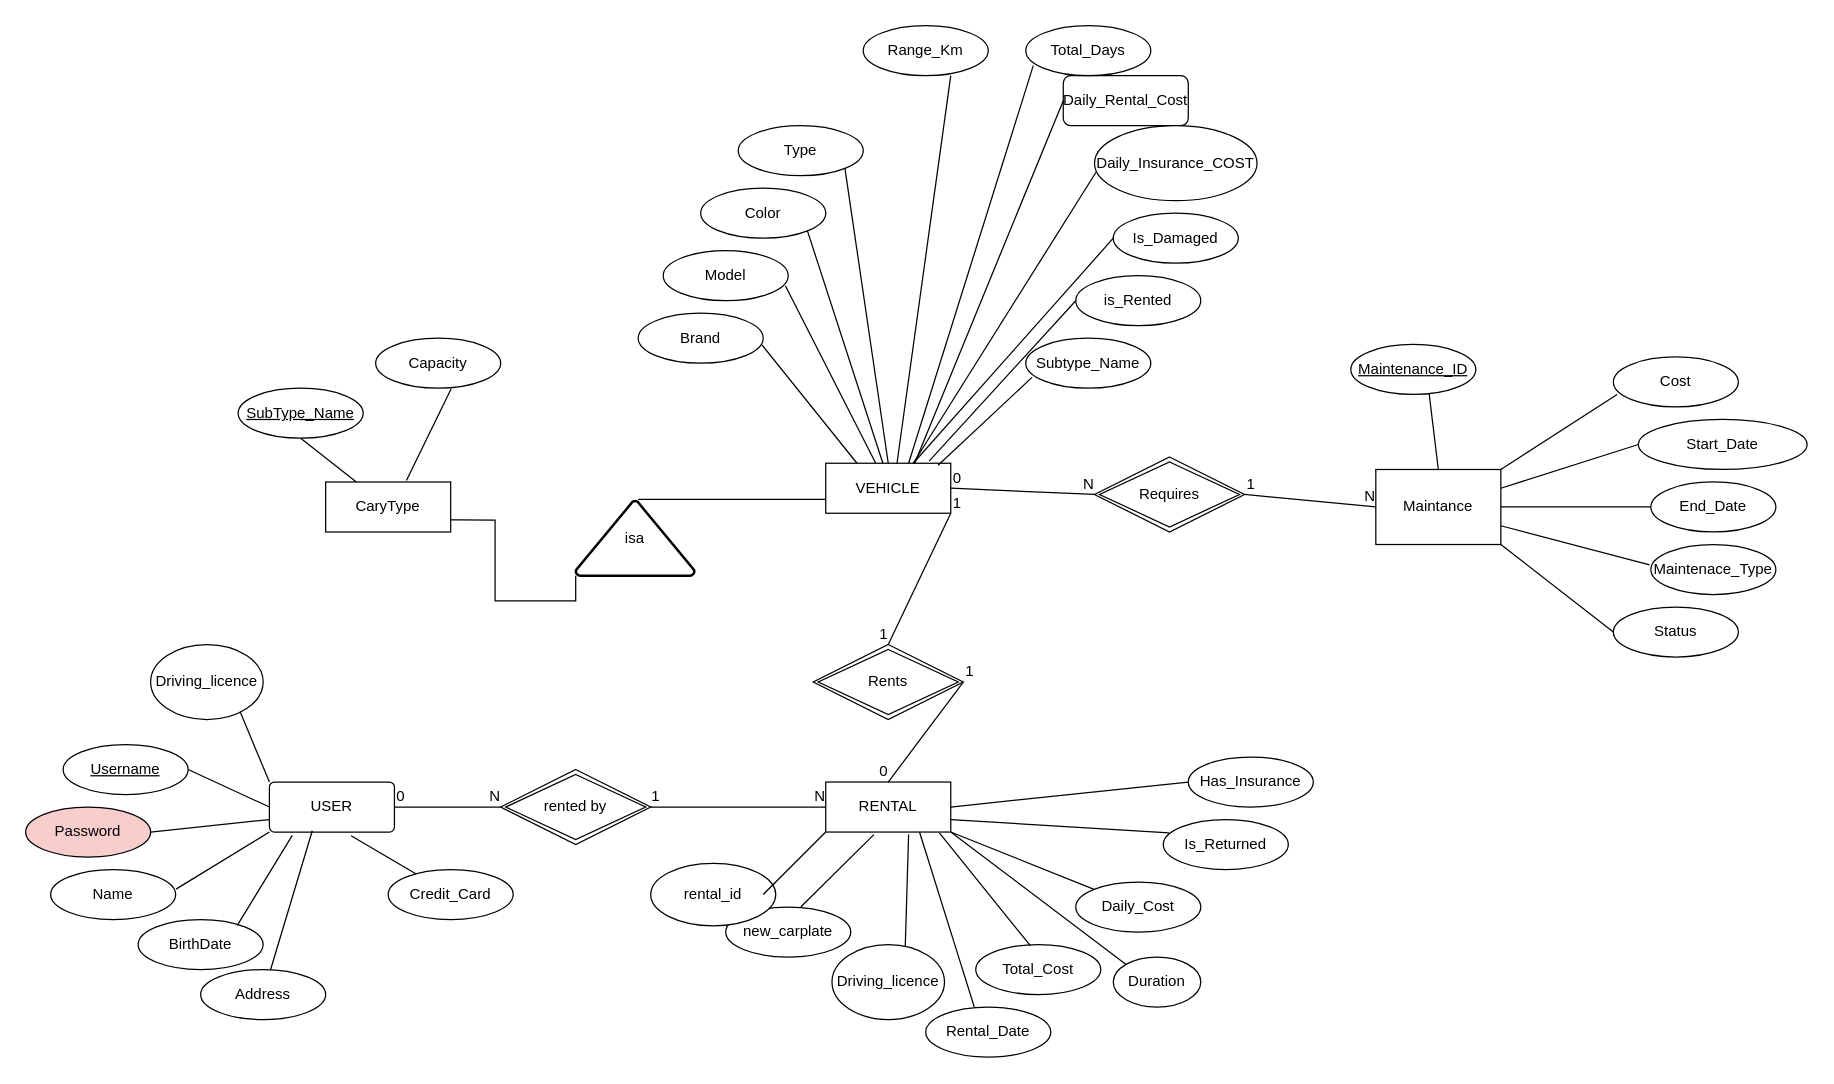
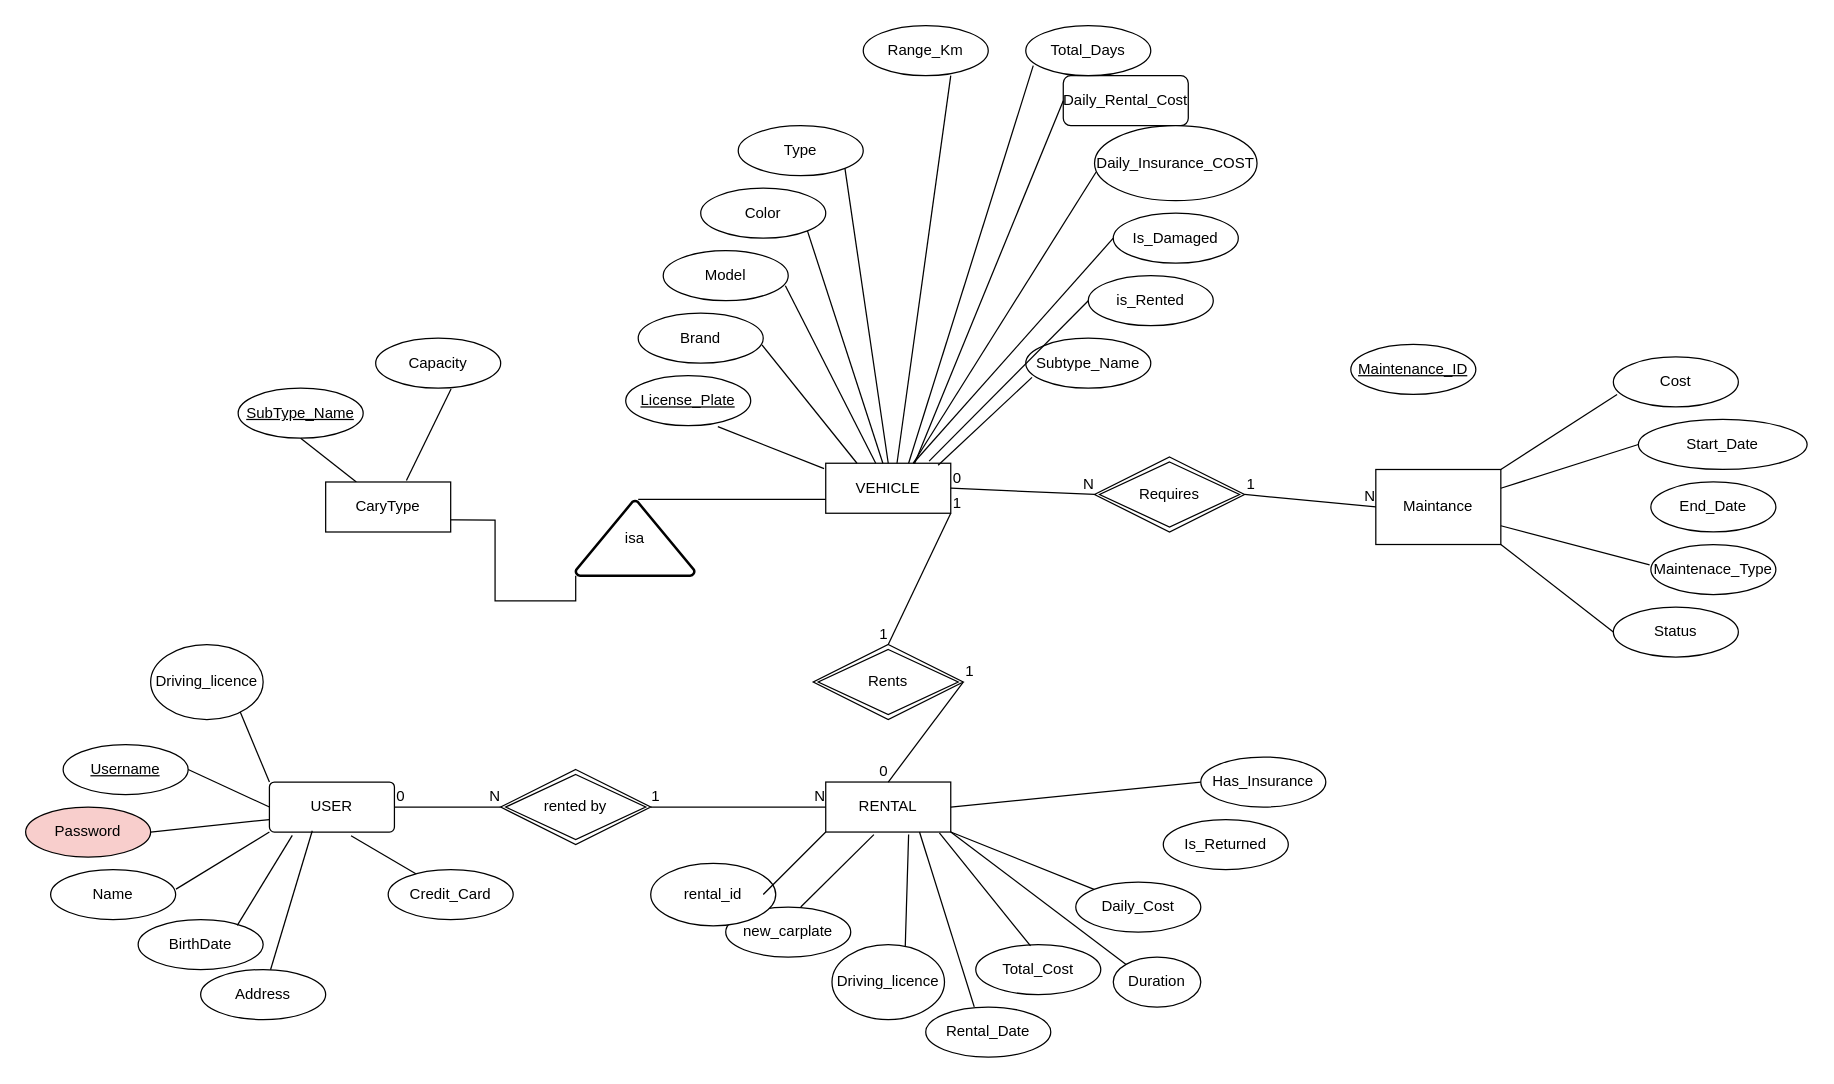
(1138, 301) -> (1151, 301)
none -> (688, 401)
(1434, 431) -> none
none -> (771, 448)
(1576, 507) -> none
(1251, 782) -> (1263, 782)
(1060, 826) -> none
